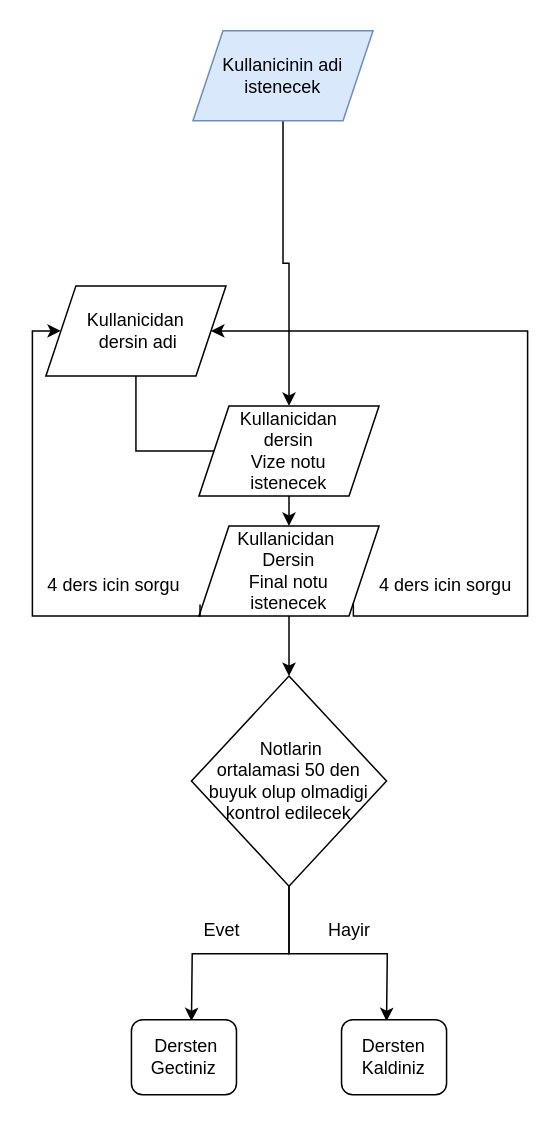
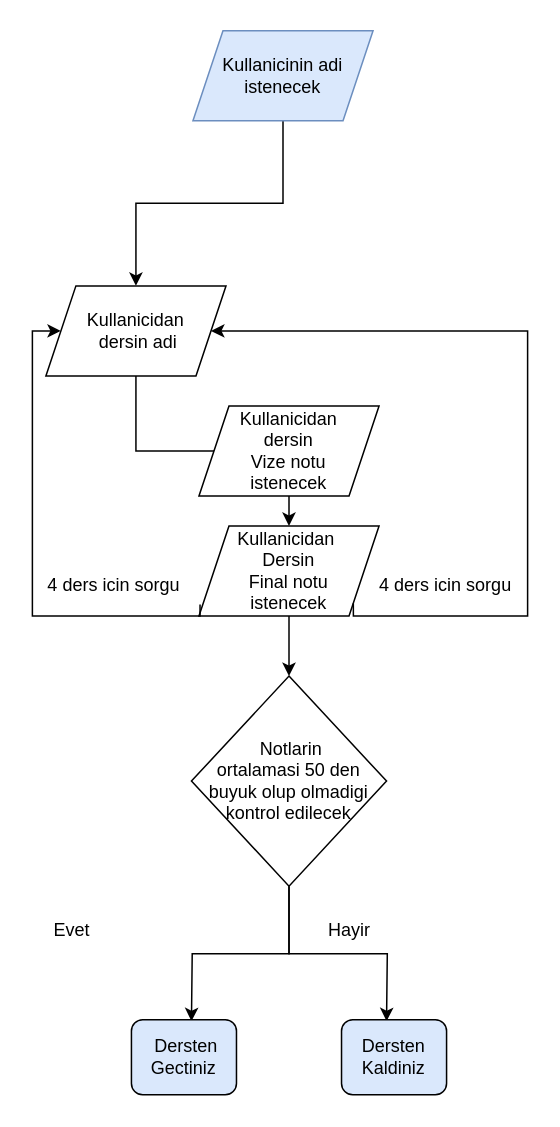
(289, 294) -> (175, 203)
(221, 931) -> (71, 931)
(184, 1057) -> (184, 1057)
(394, 1057) -> (394, 1057)
